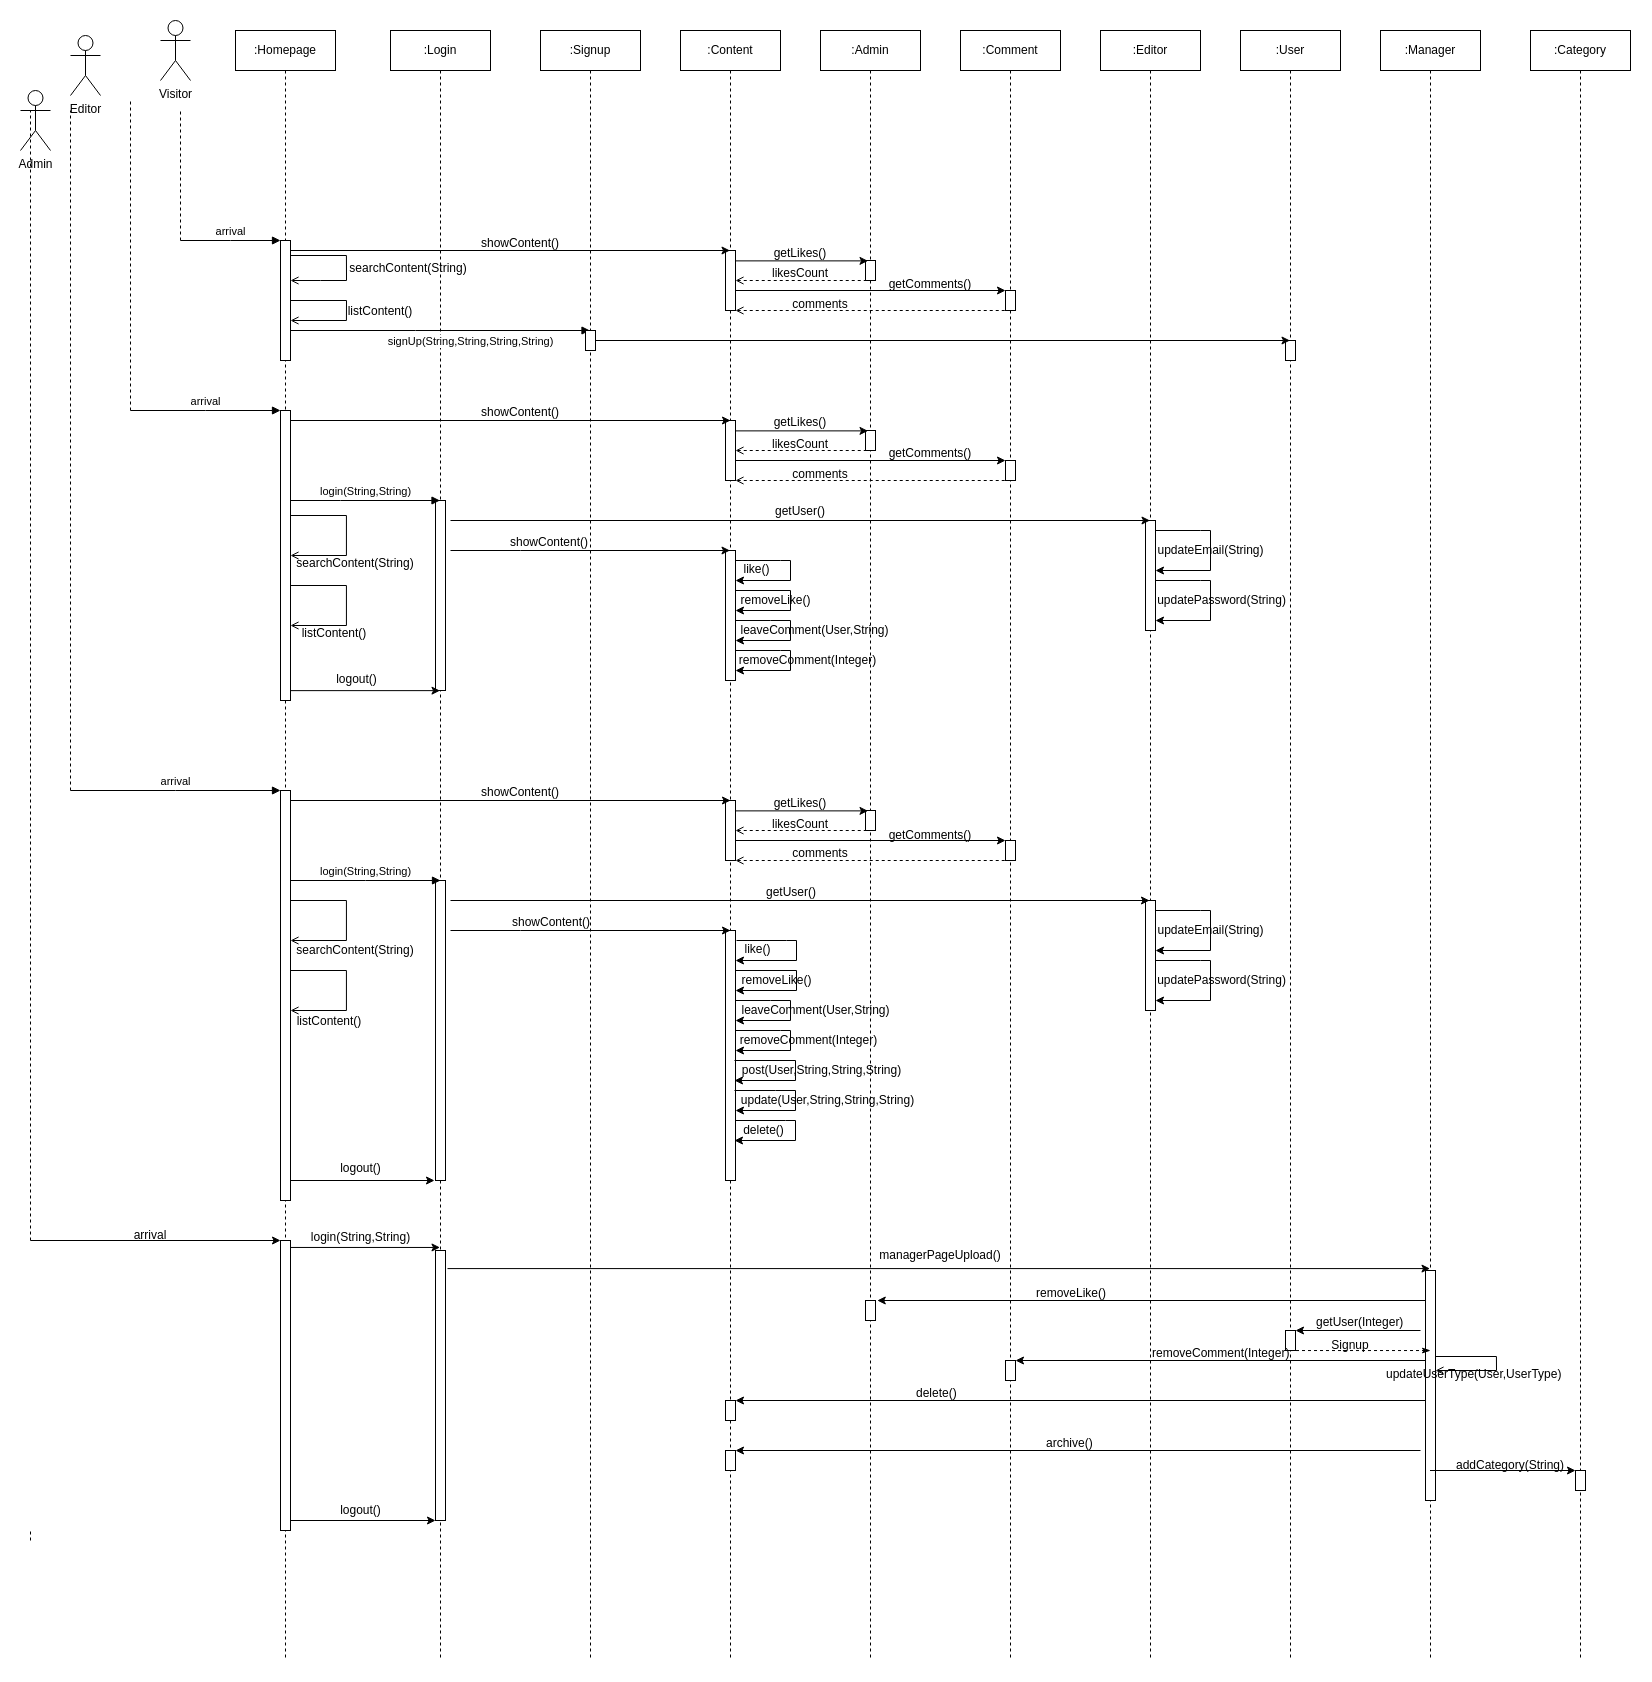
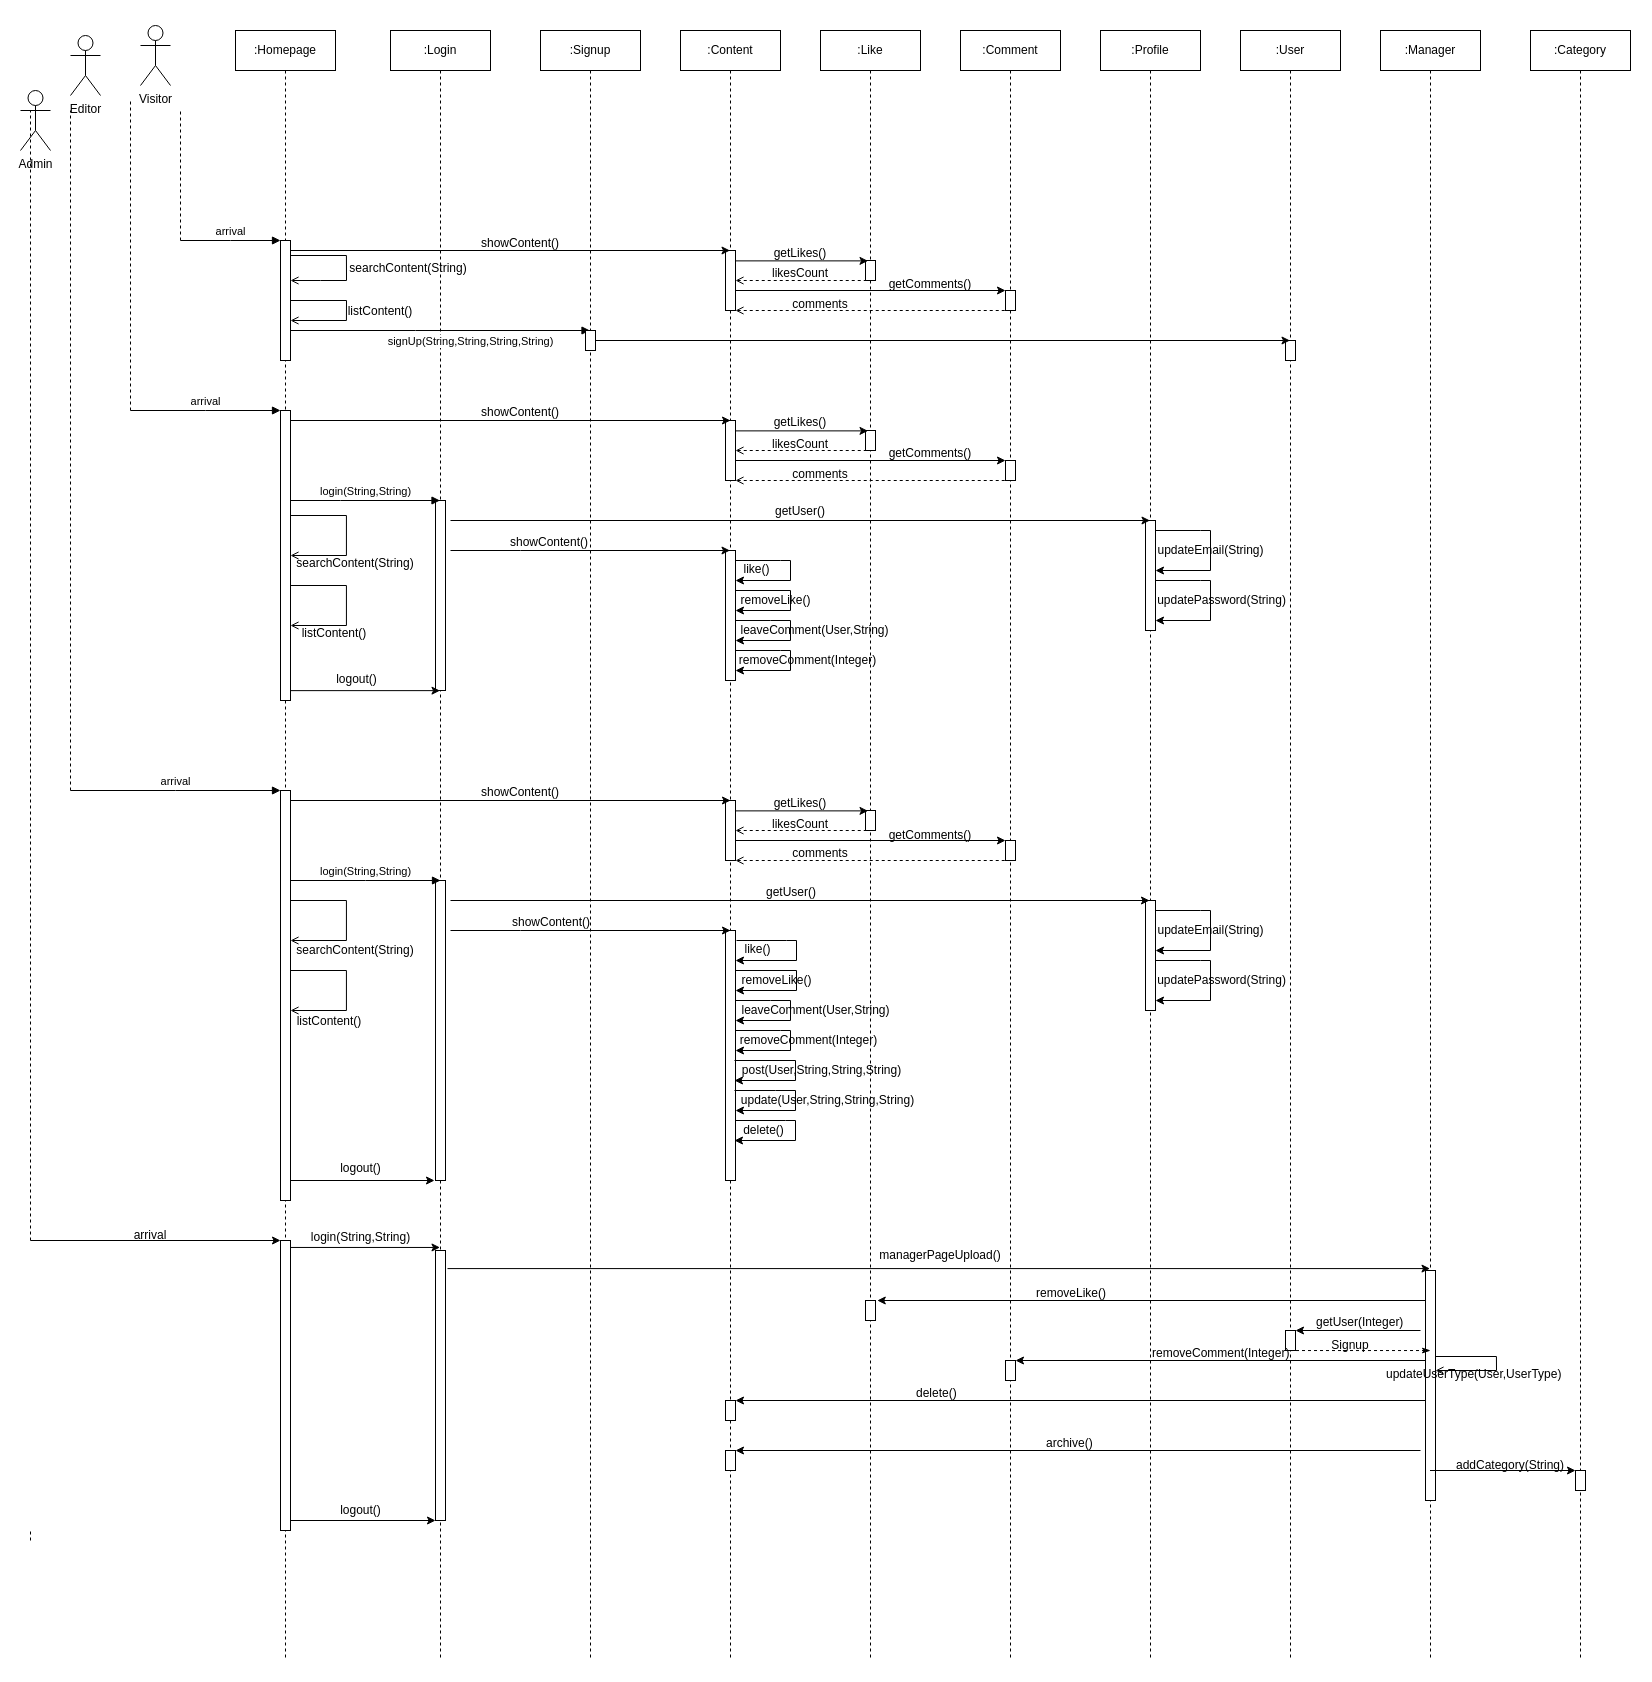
(176, 51) -> (156, 56)
(871, 51) -> (871, 51)
(1151, 51) -> (1151, 51)
